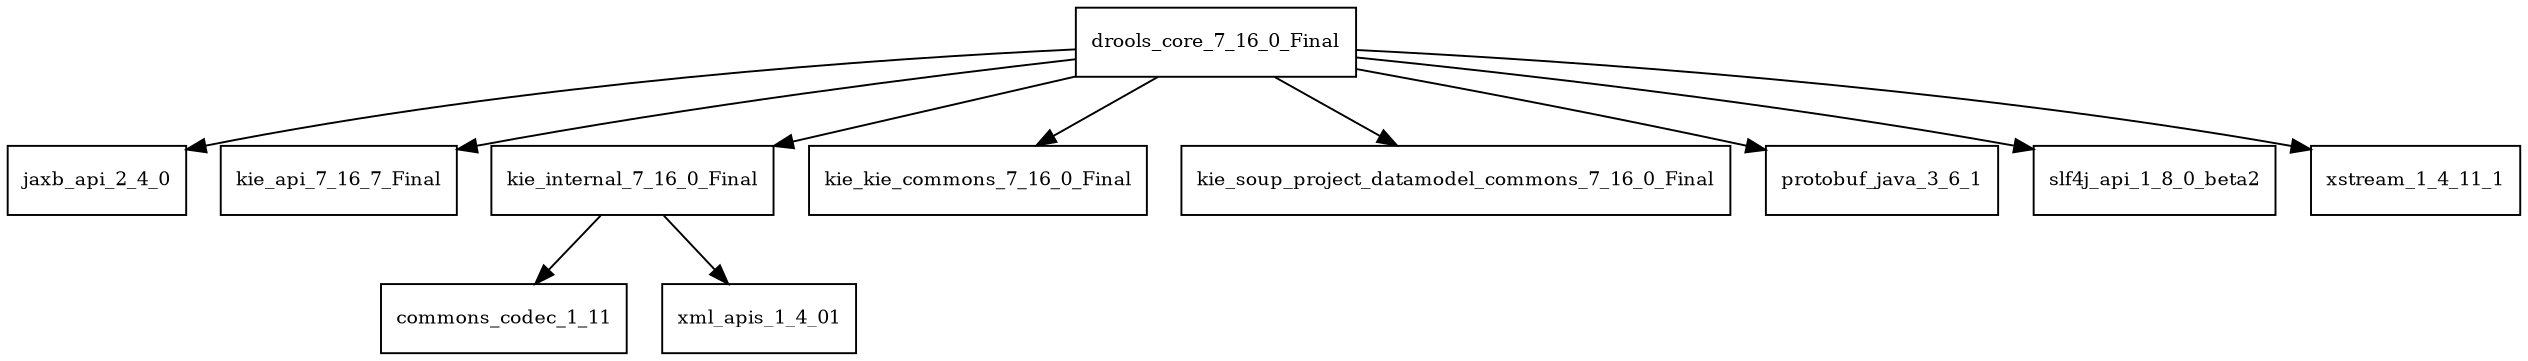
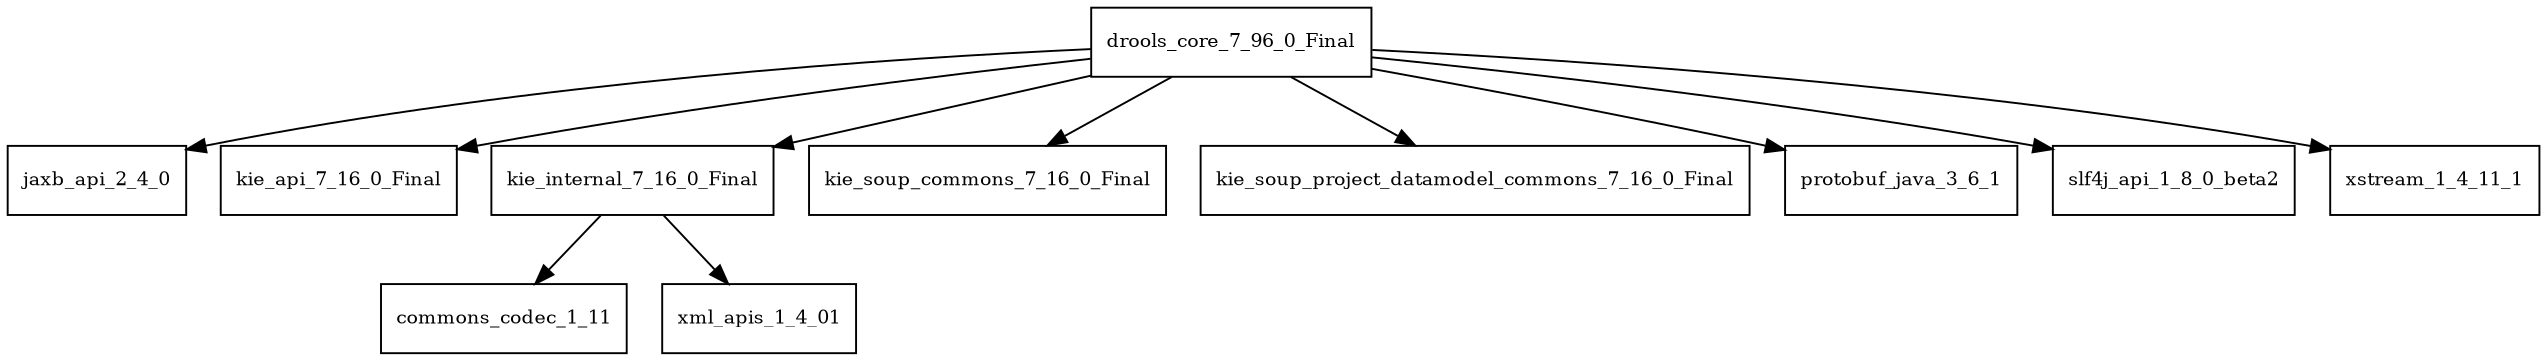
(1216, 42) -> (1231, 42)
(339, 180) -> (339, 180)
(978, 180) -> (988, 180)
